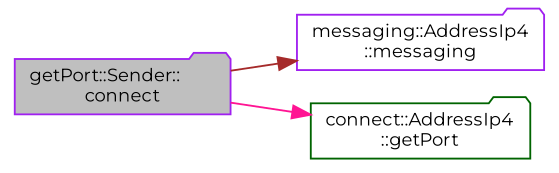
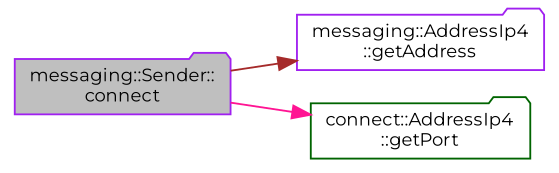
(421, 42) -> (421, 42)
(123, 87) -> (123, 87)
